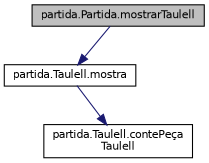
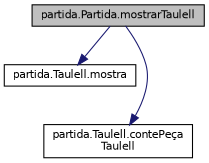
(89, 101) -> (147, 69)
